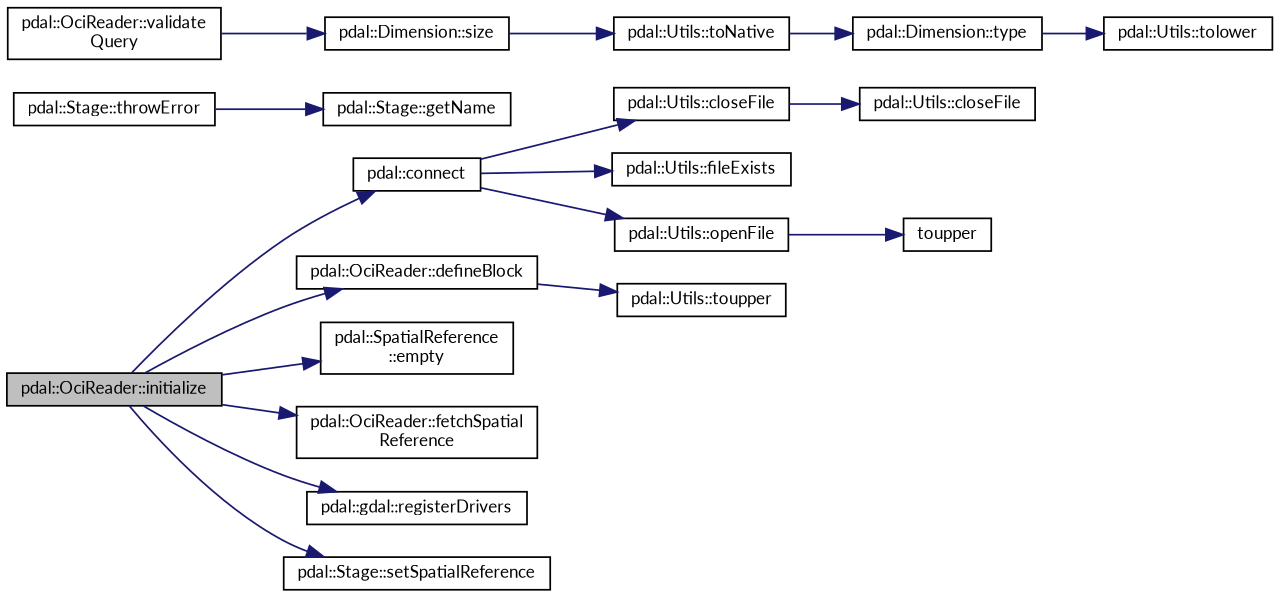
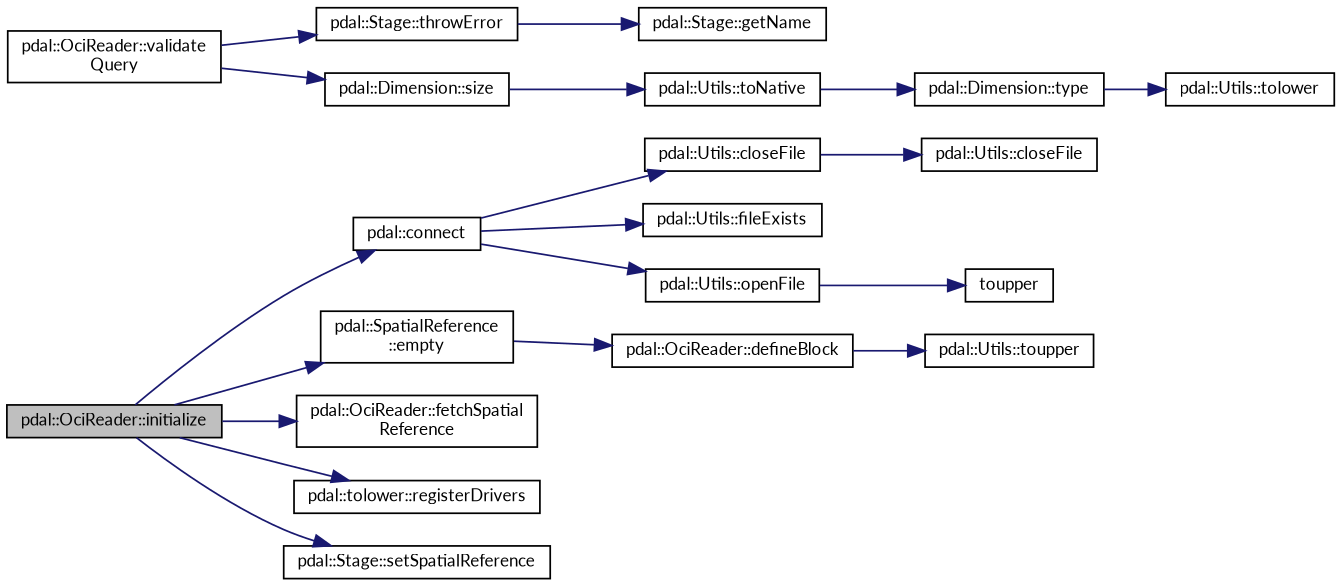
none -> (260, 41)
(233, 328) -> (554, 343)
(417, 508) -> (417, 497)
